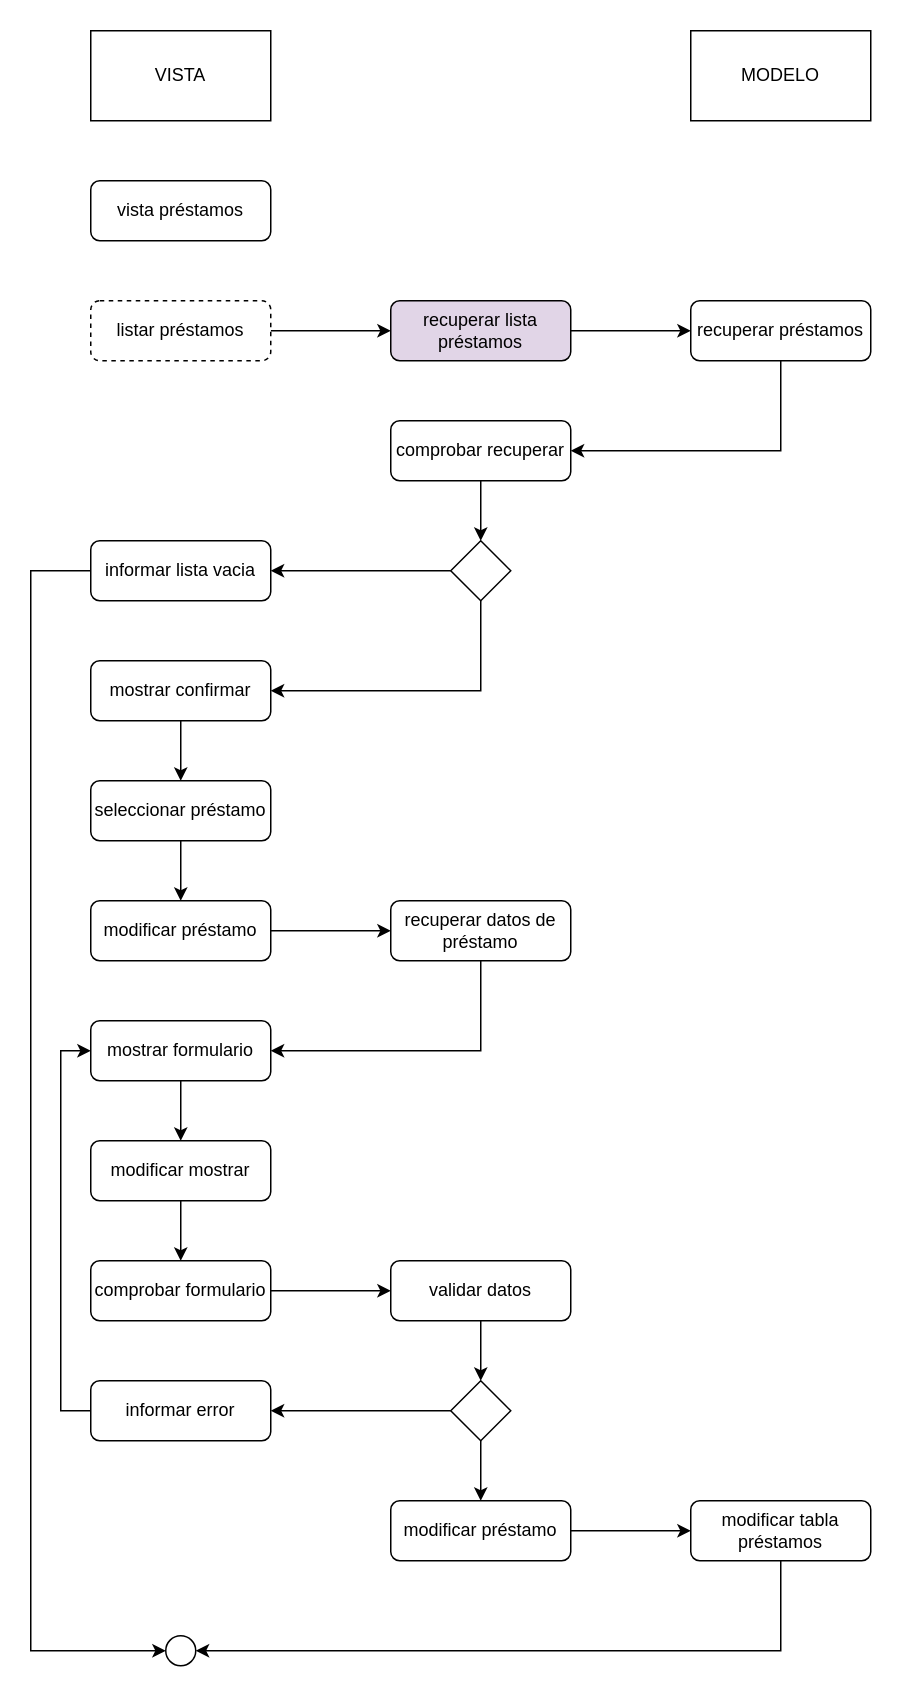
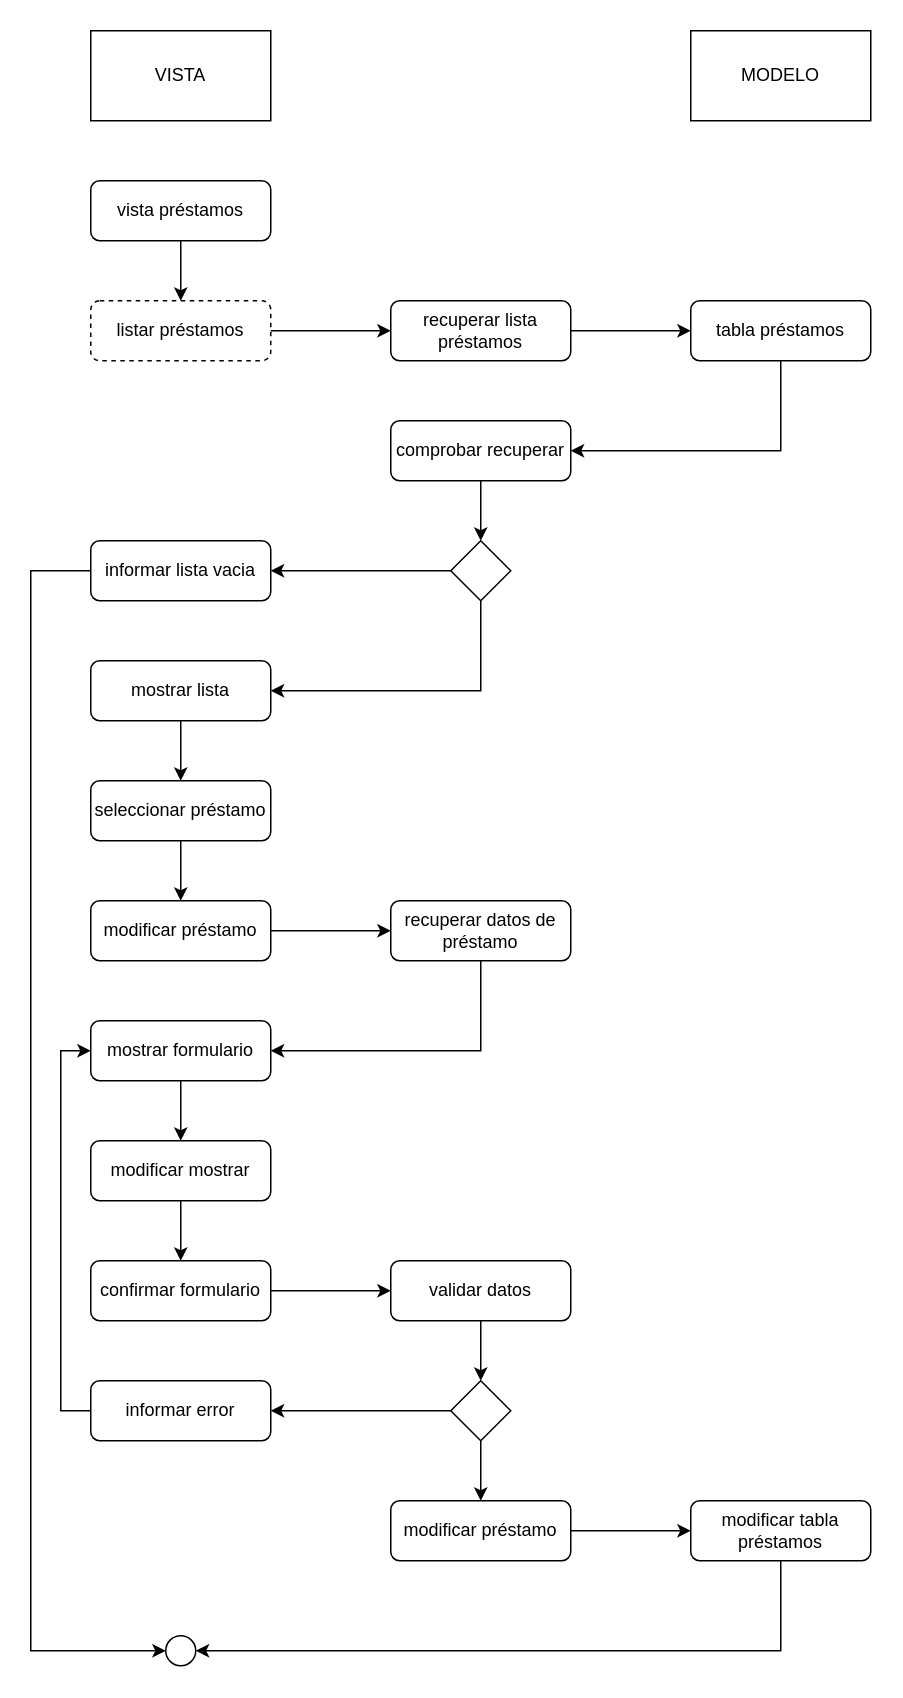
none -> (181, 266)
(481, 331) -> (481, 331)
(781, 331) -> (781, 331)
(181, 691) -> (181, 691)
(181, 1291) -> (181, 1291)
